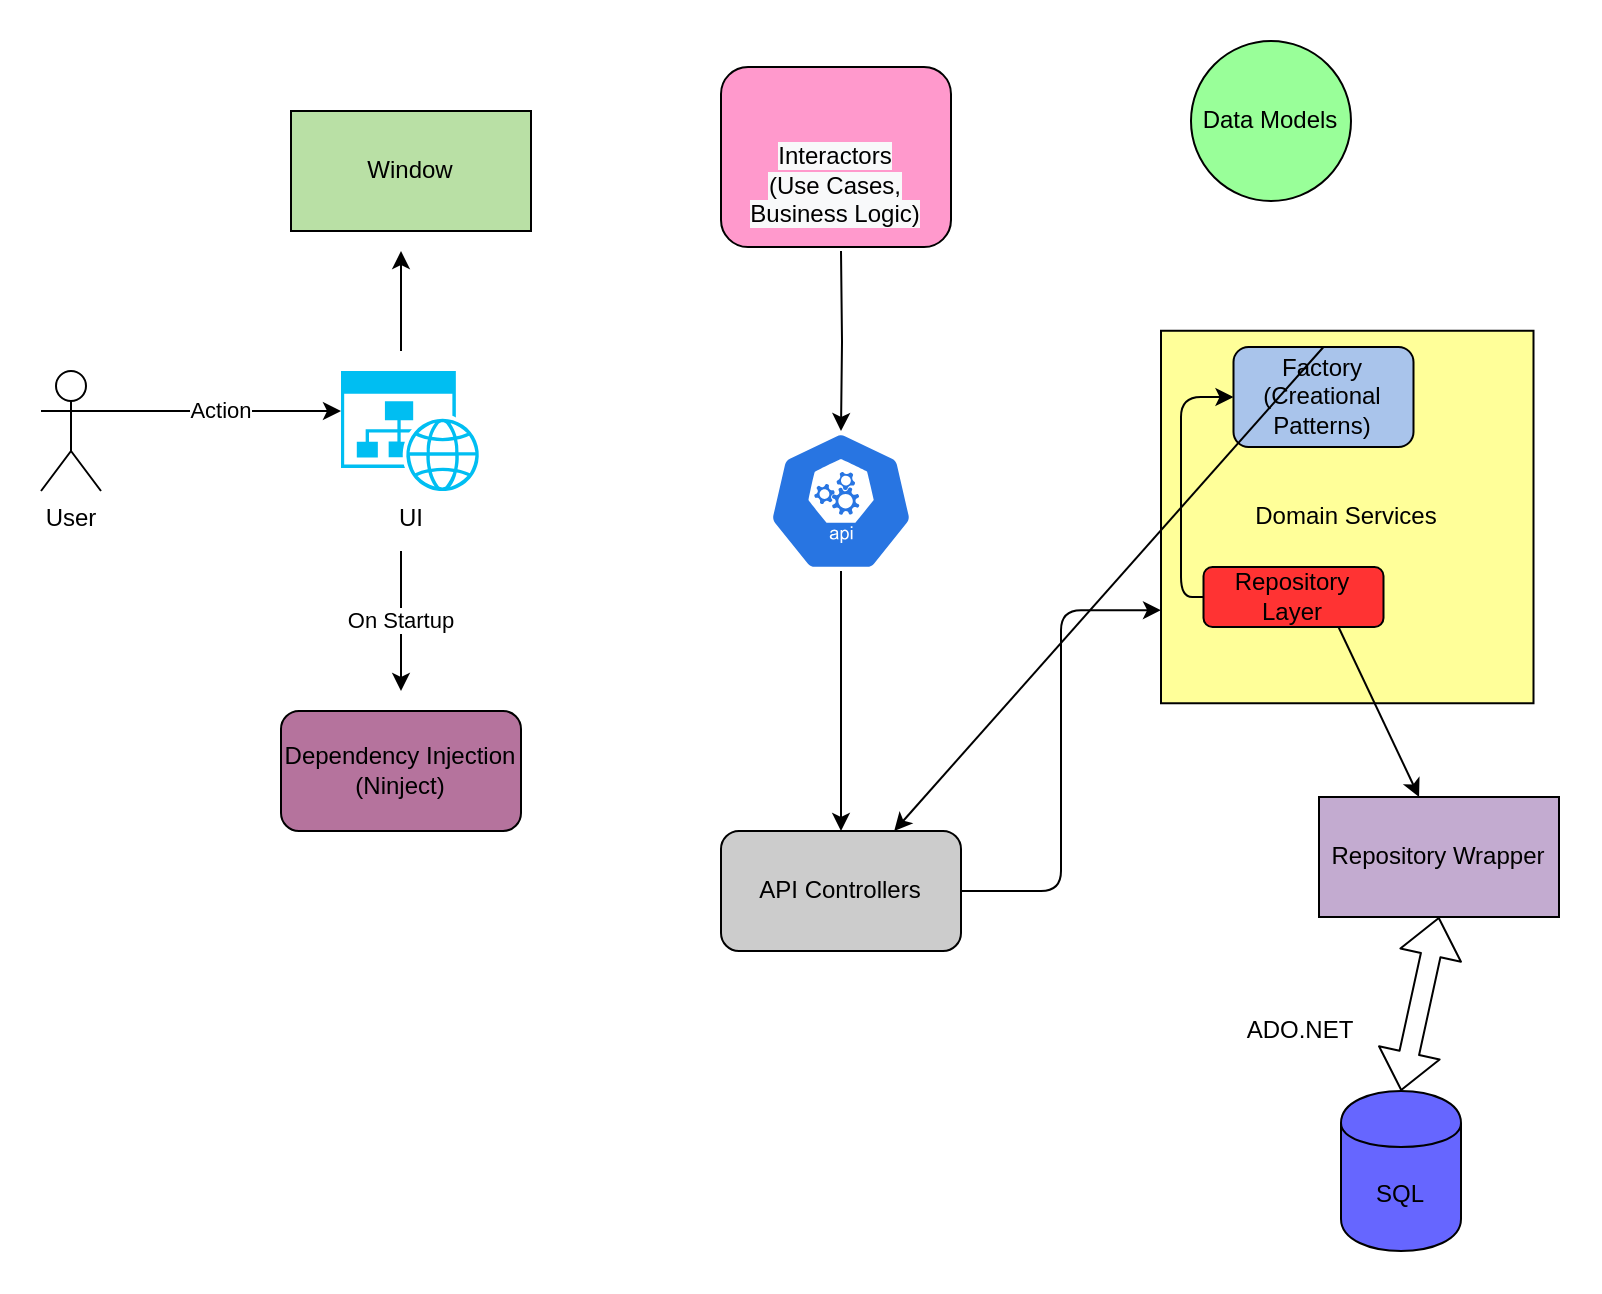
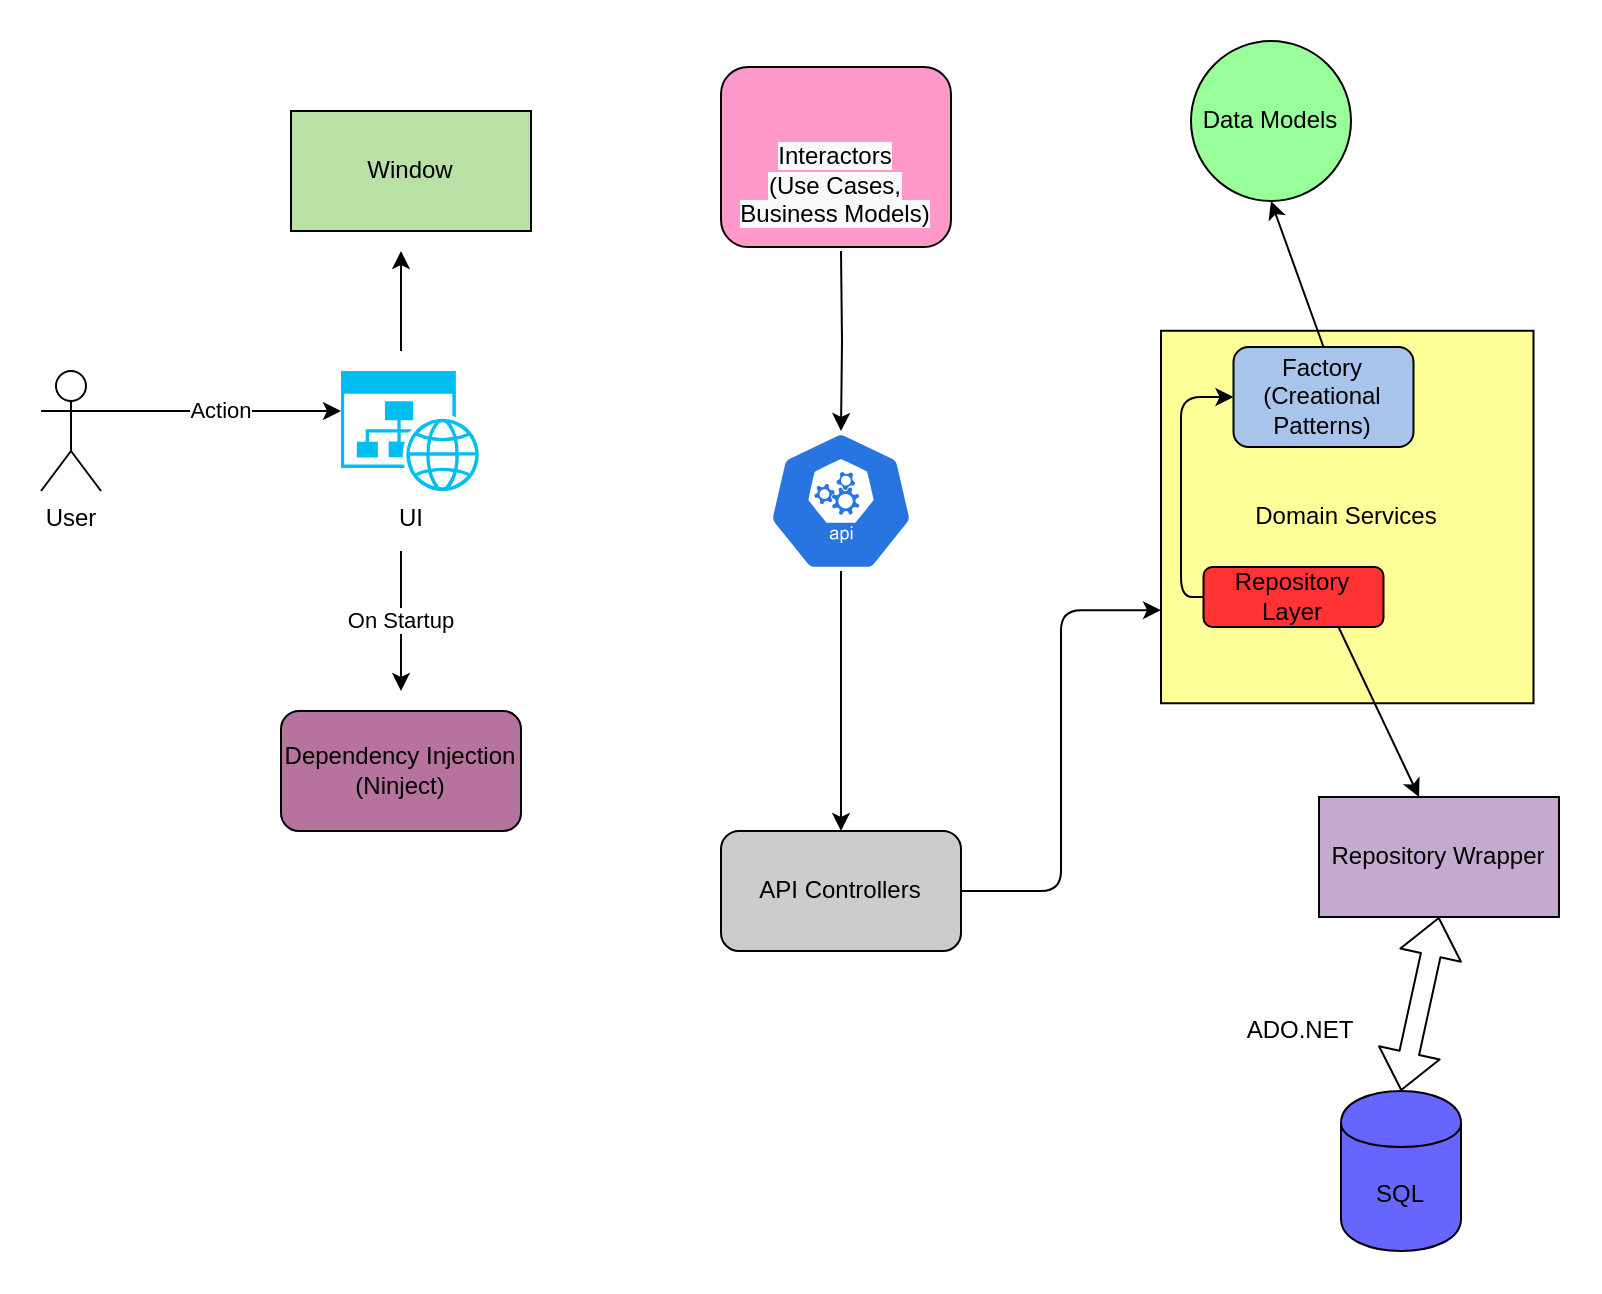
(836, 157) -> (836, 157)
(980, 734) -> (1299, 280)
